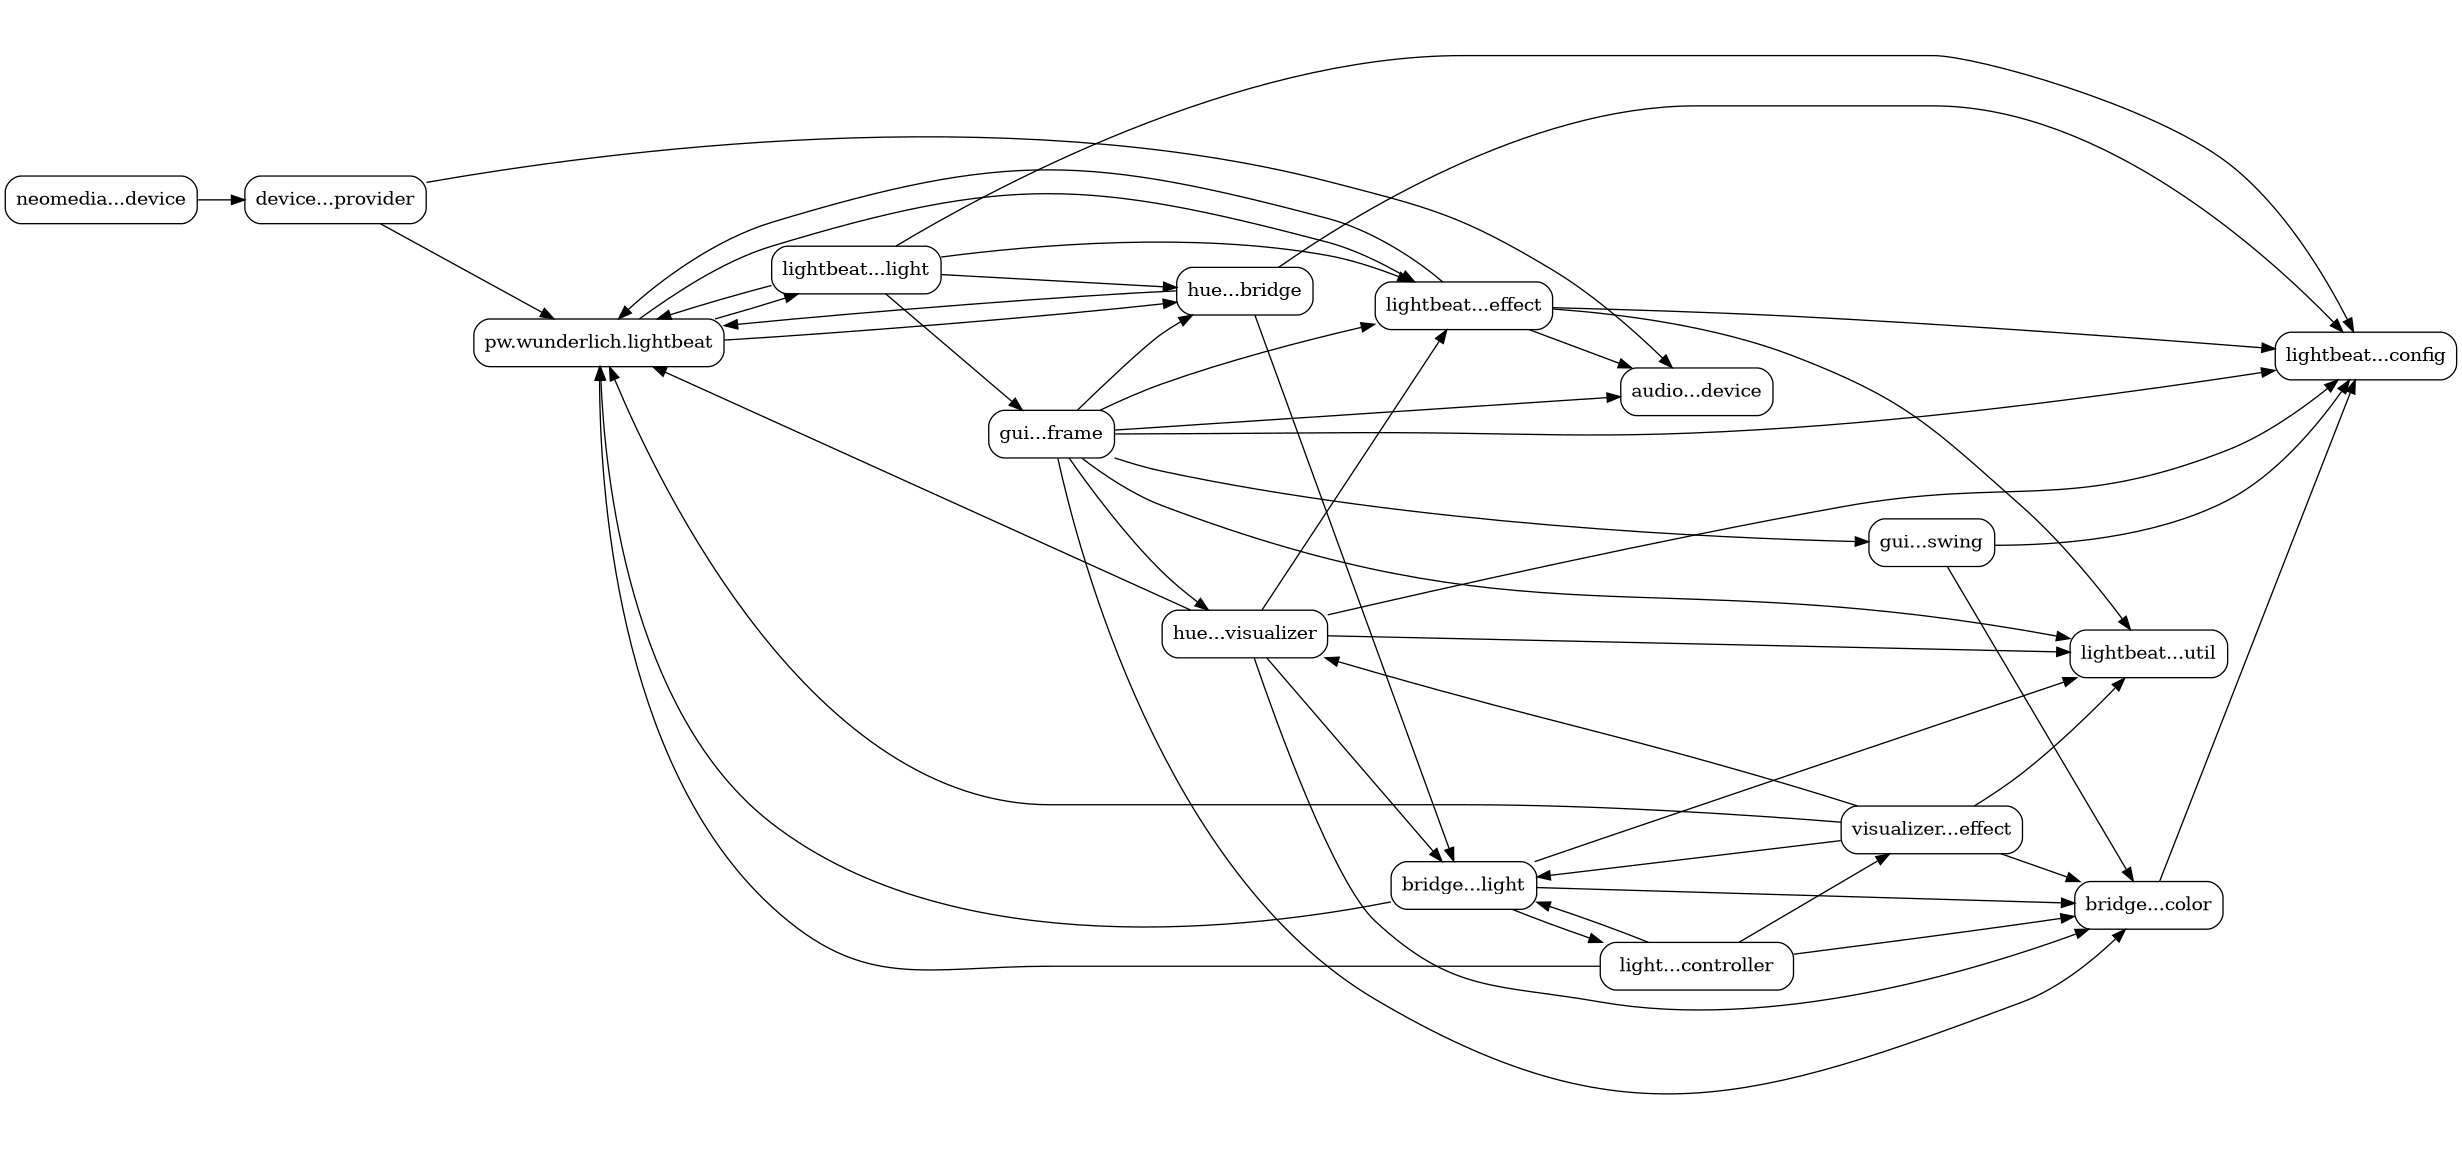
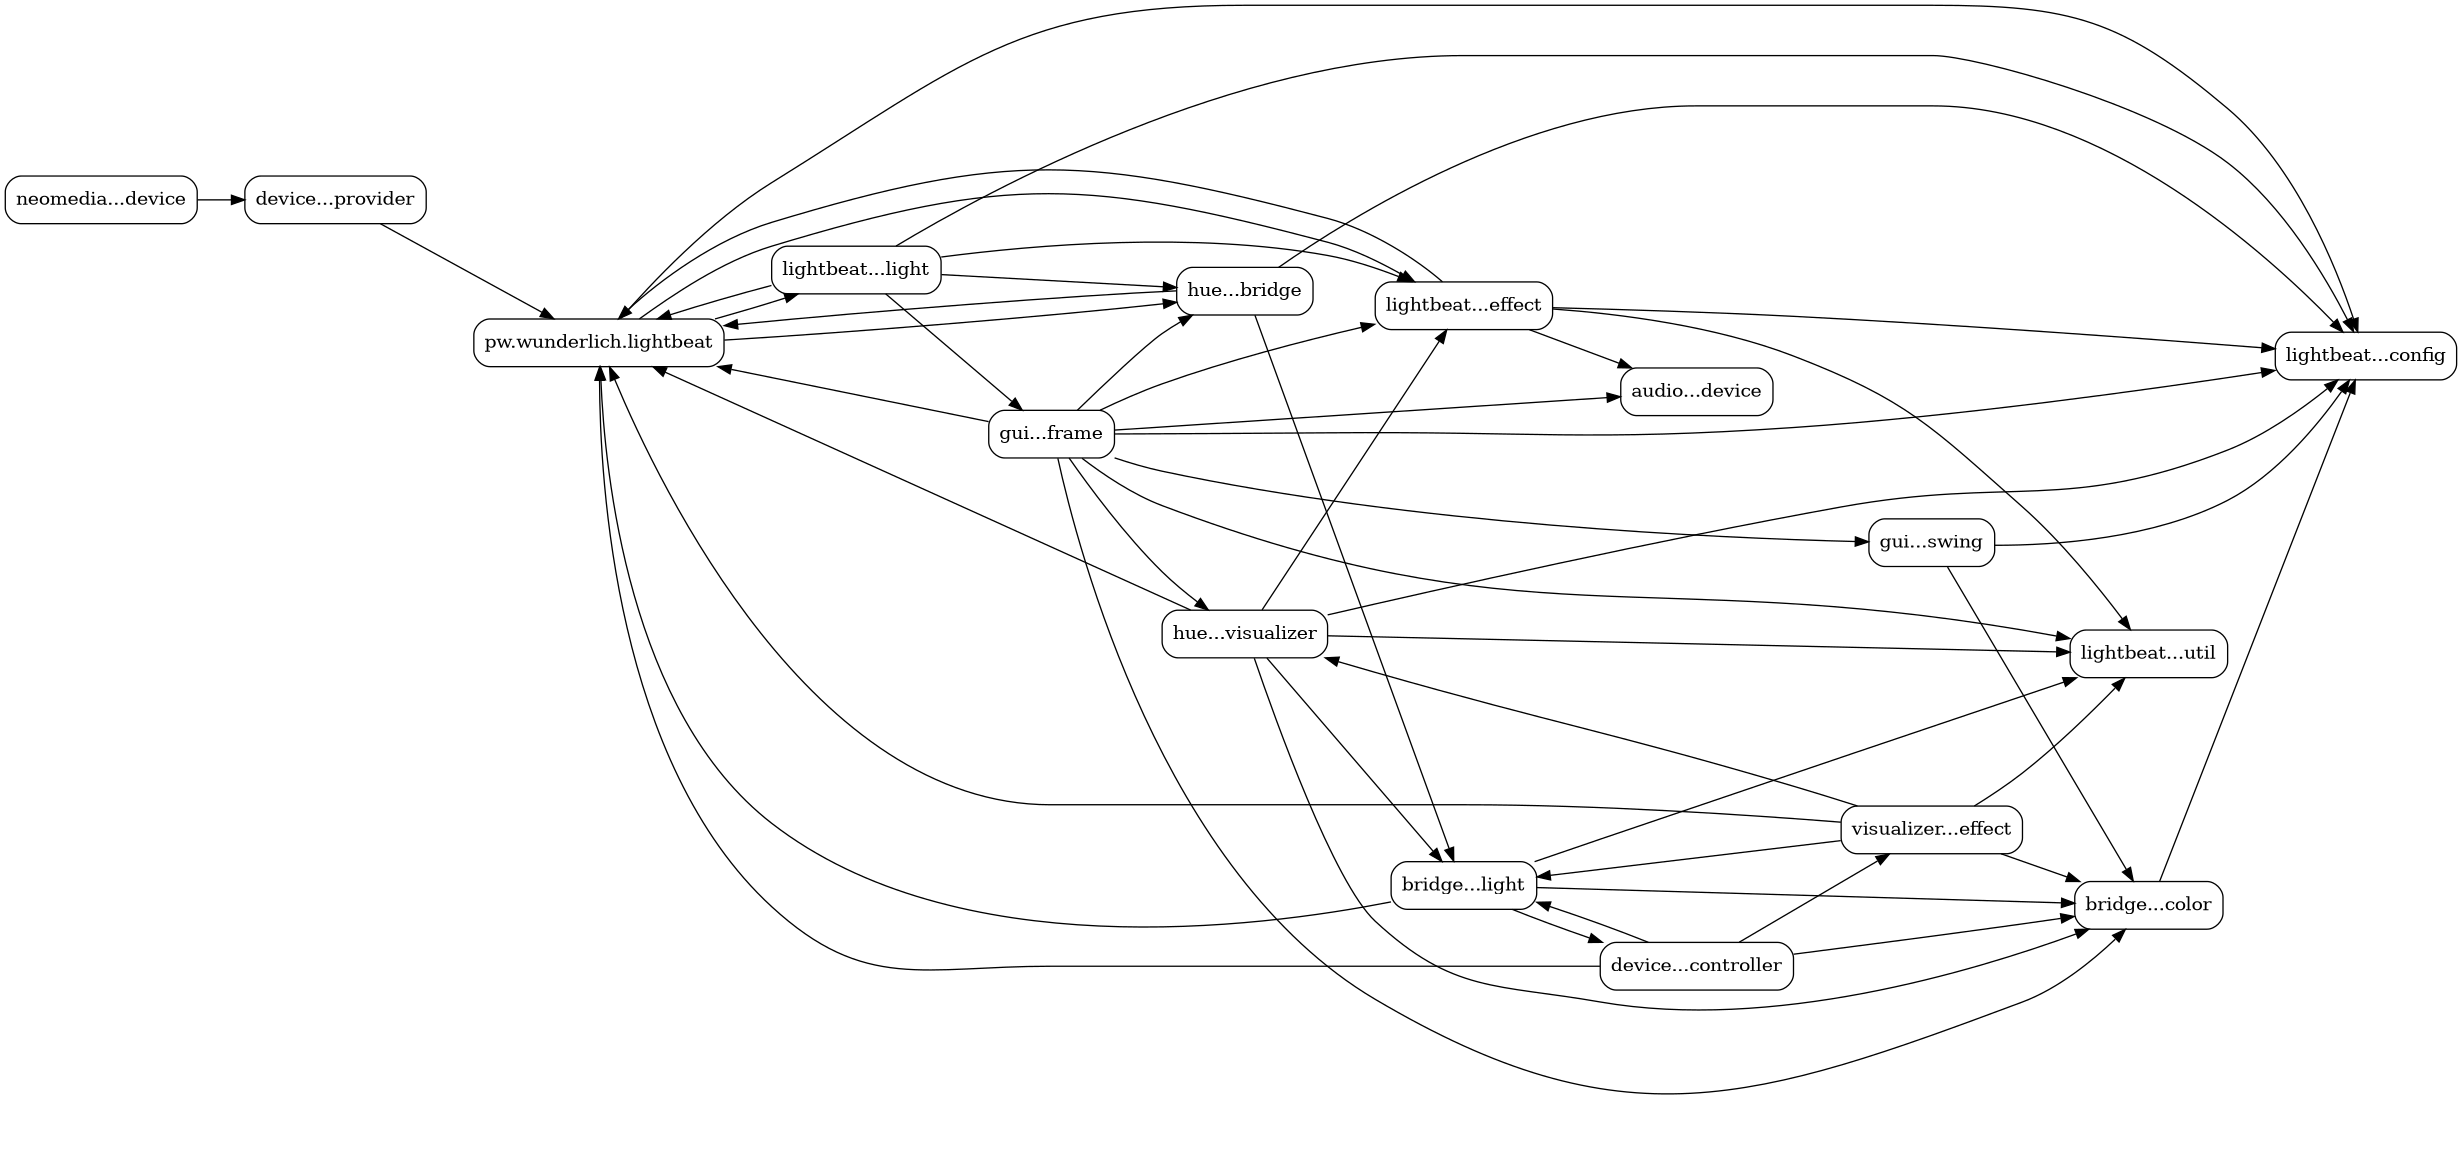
none -> (1514, 5)
(1070, 142) -> none
none -> (860, 396)
(1697, 966) -> (1697, 966)
